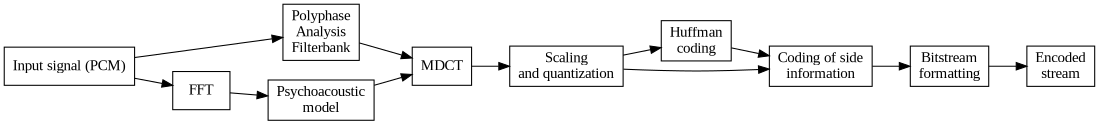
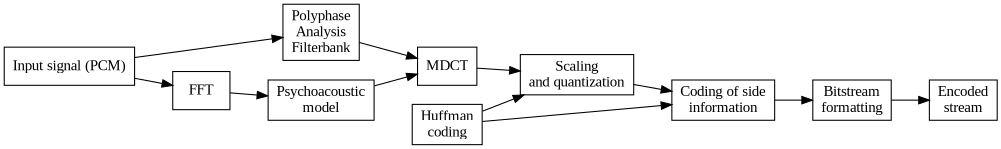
(637, 52) -> (498, 105)
